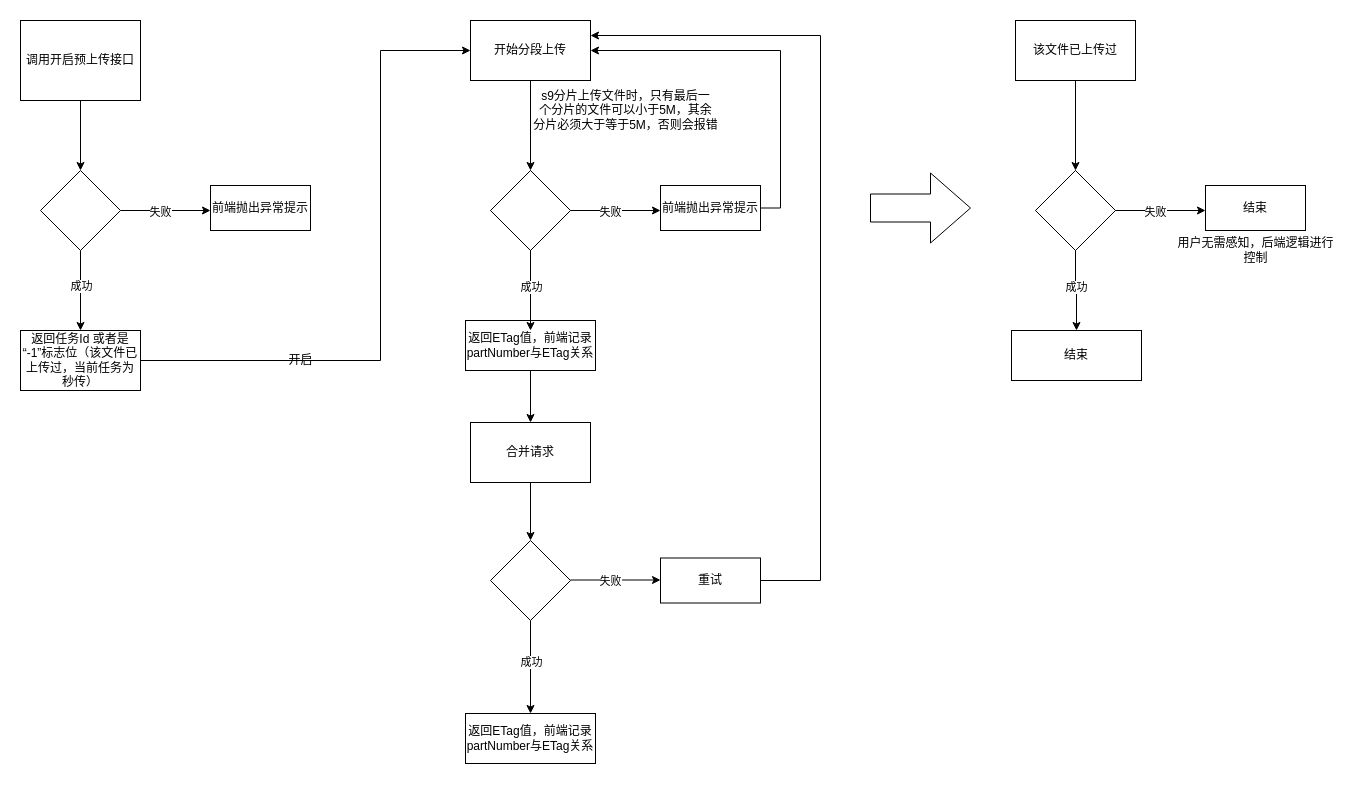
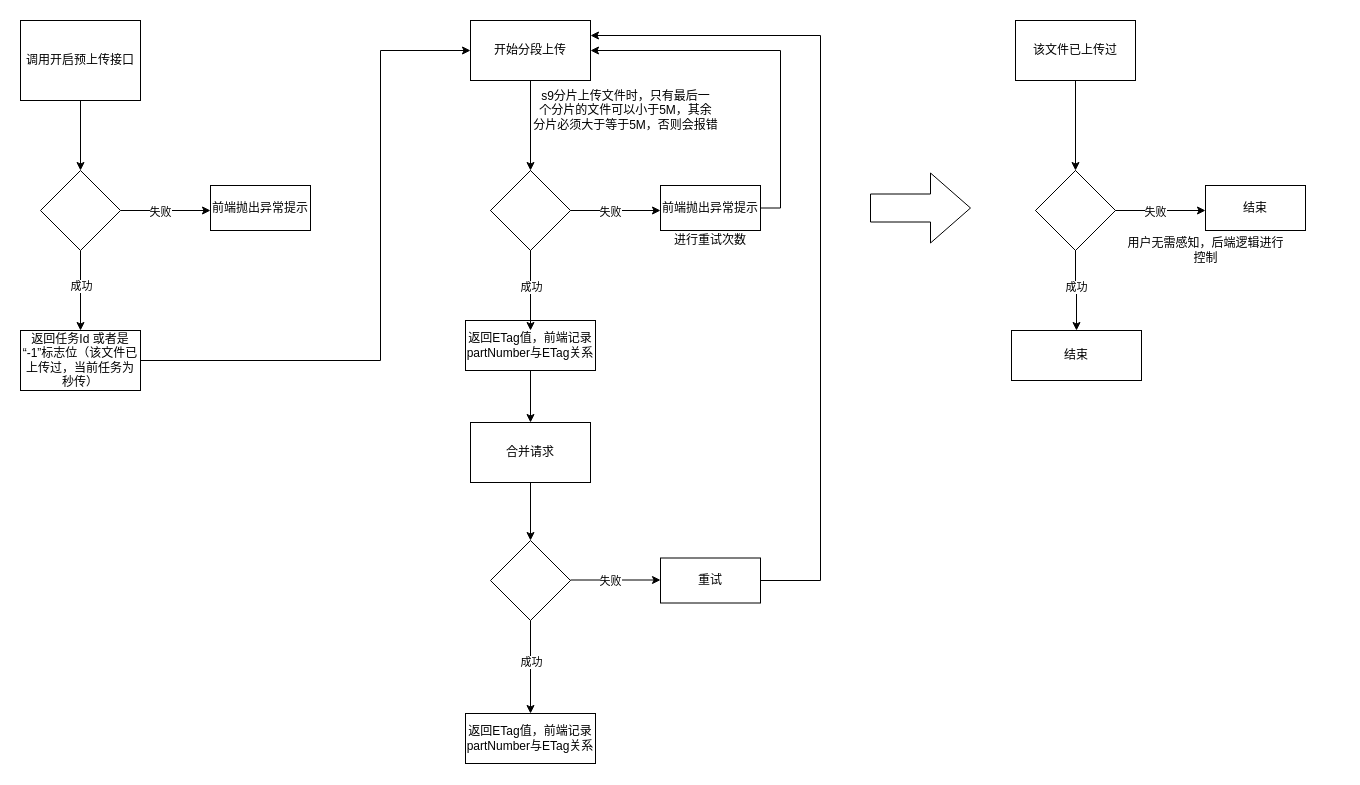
none -> (711, 241)
(1256, 251) -> (1206, 251)
(301, 361) -> none
